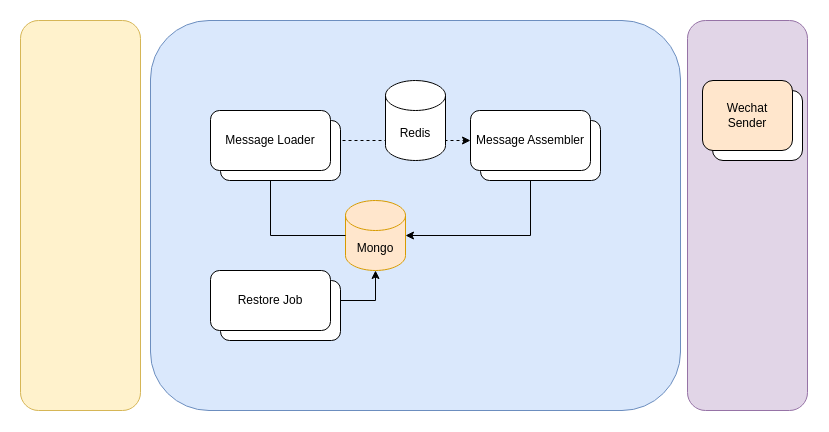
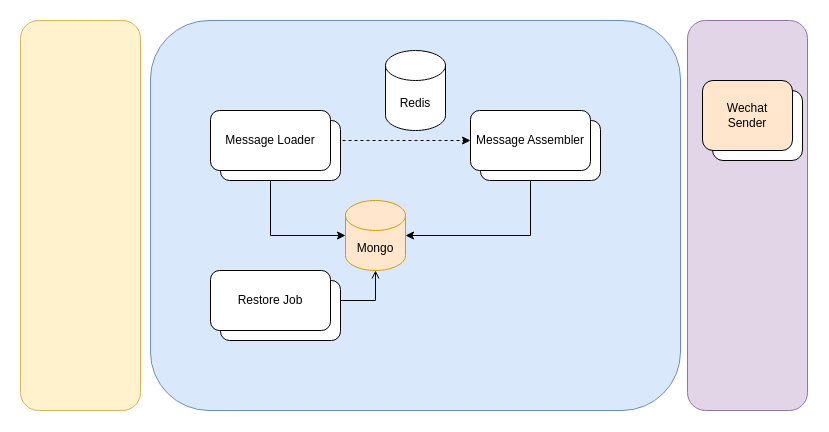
(416, 121) -> (416, 91)
(340, 236) -> (337, 236)
(376, 279) -> (376, 277)
